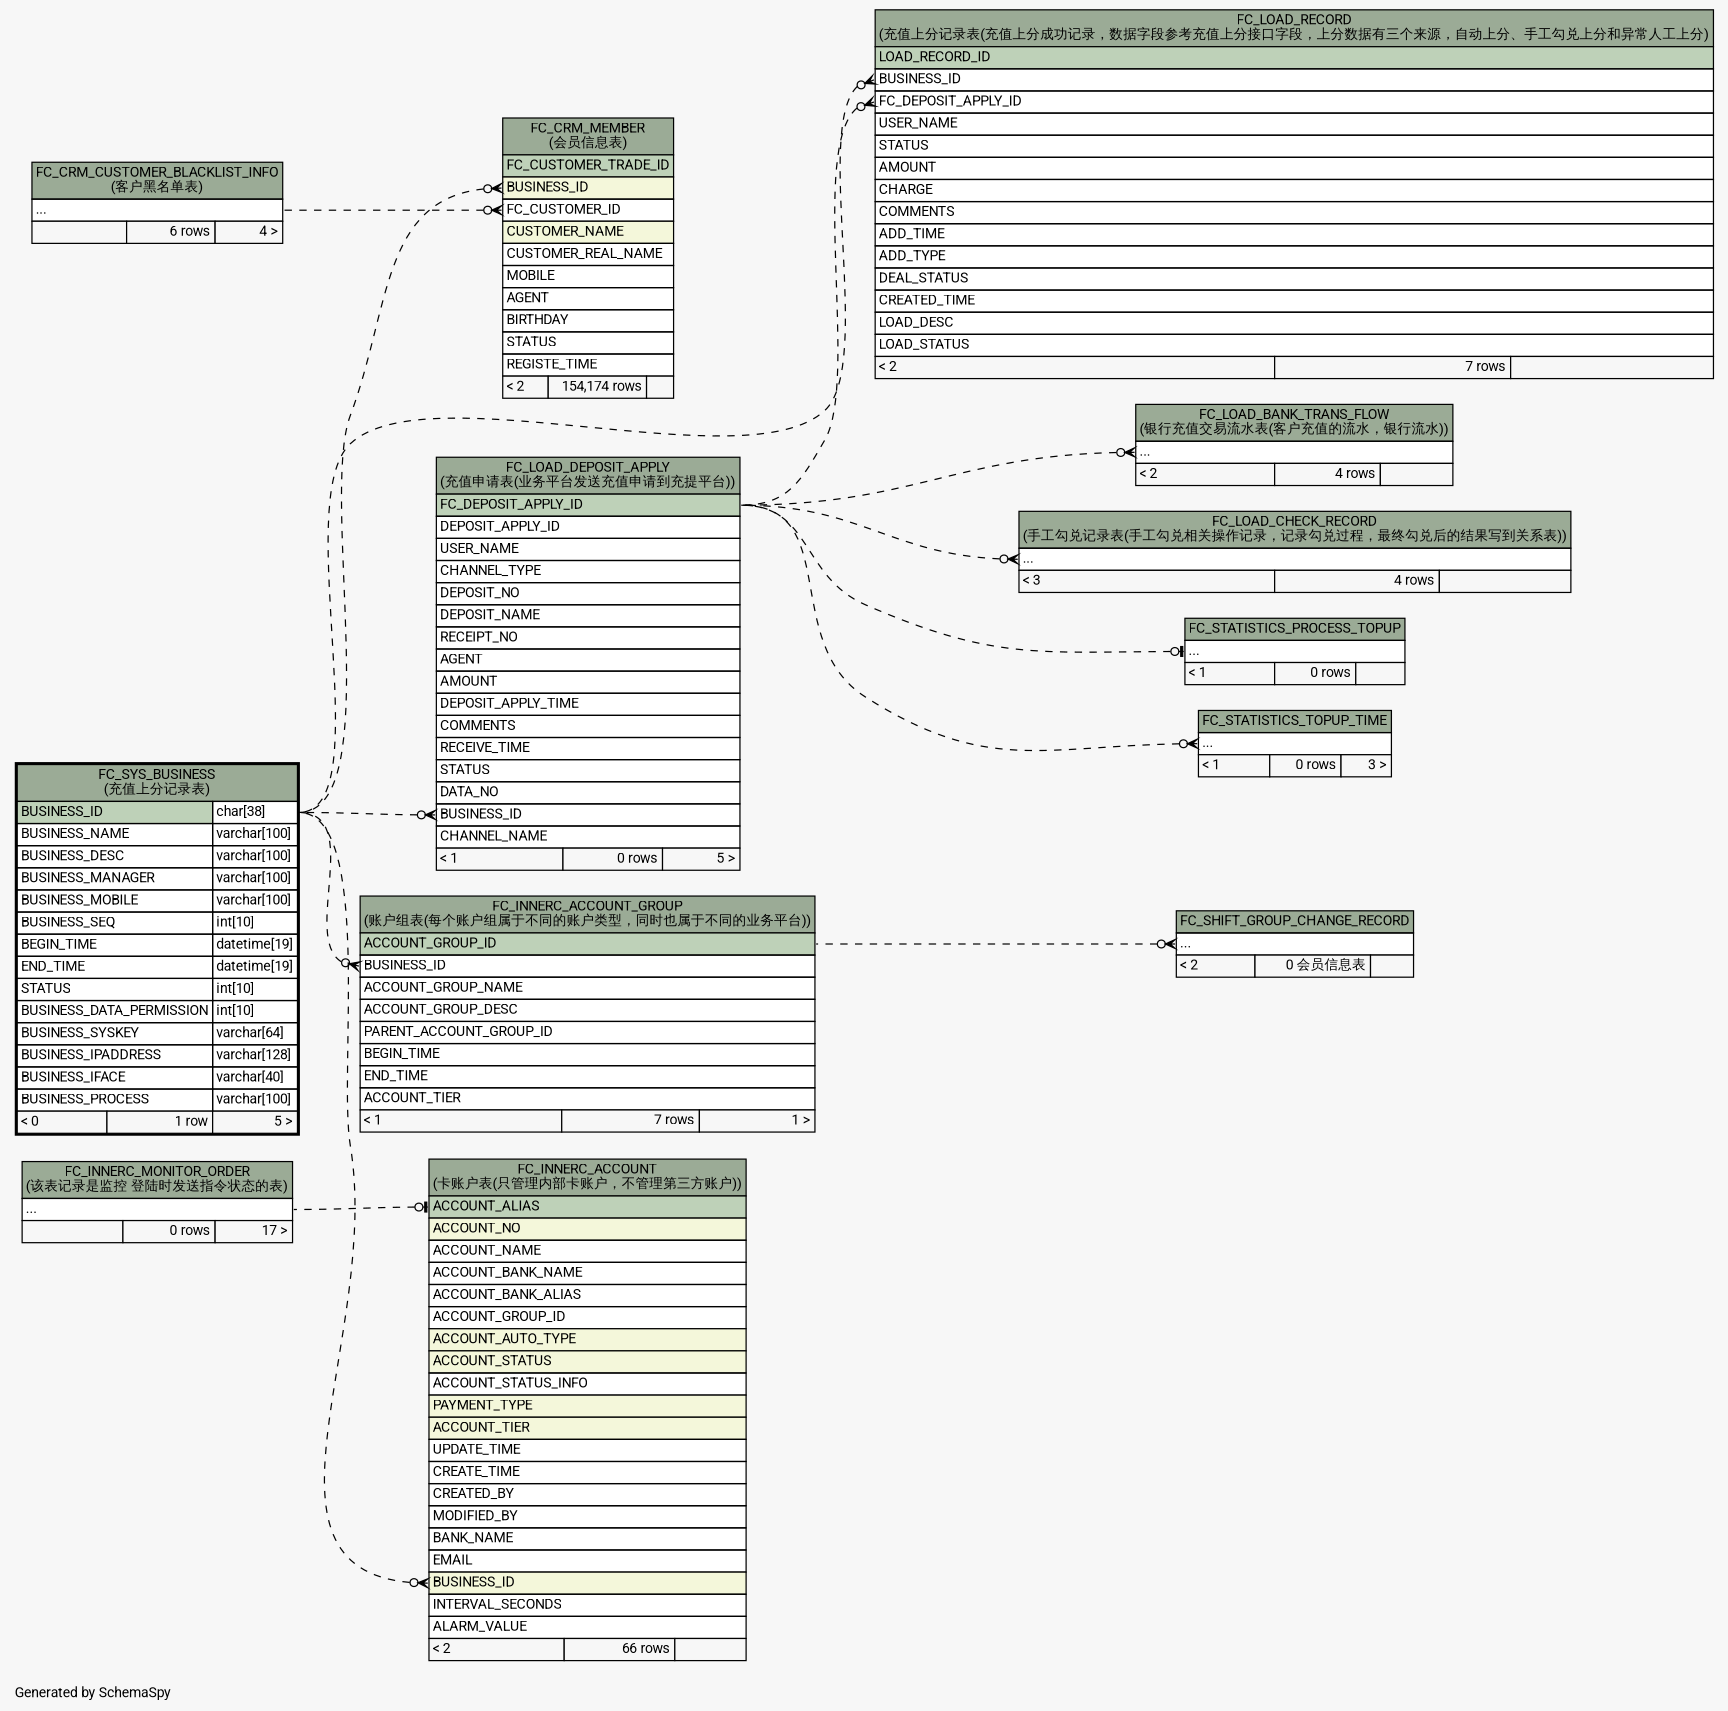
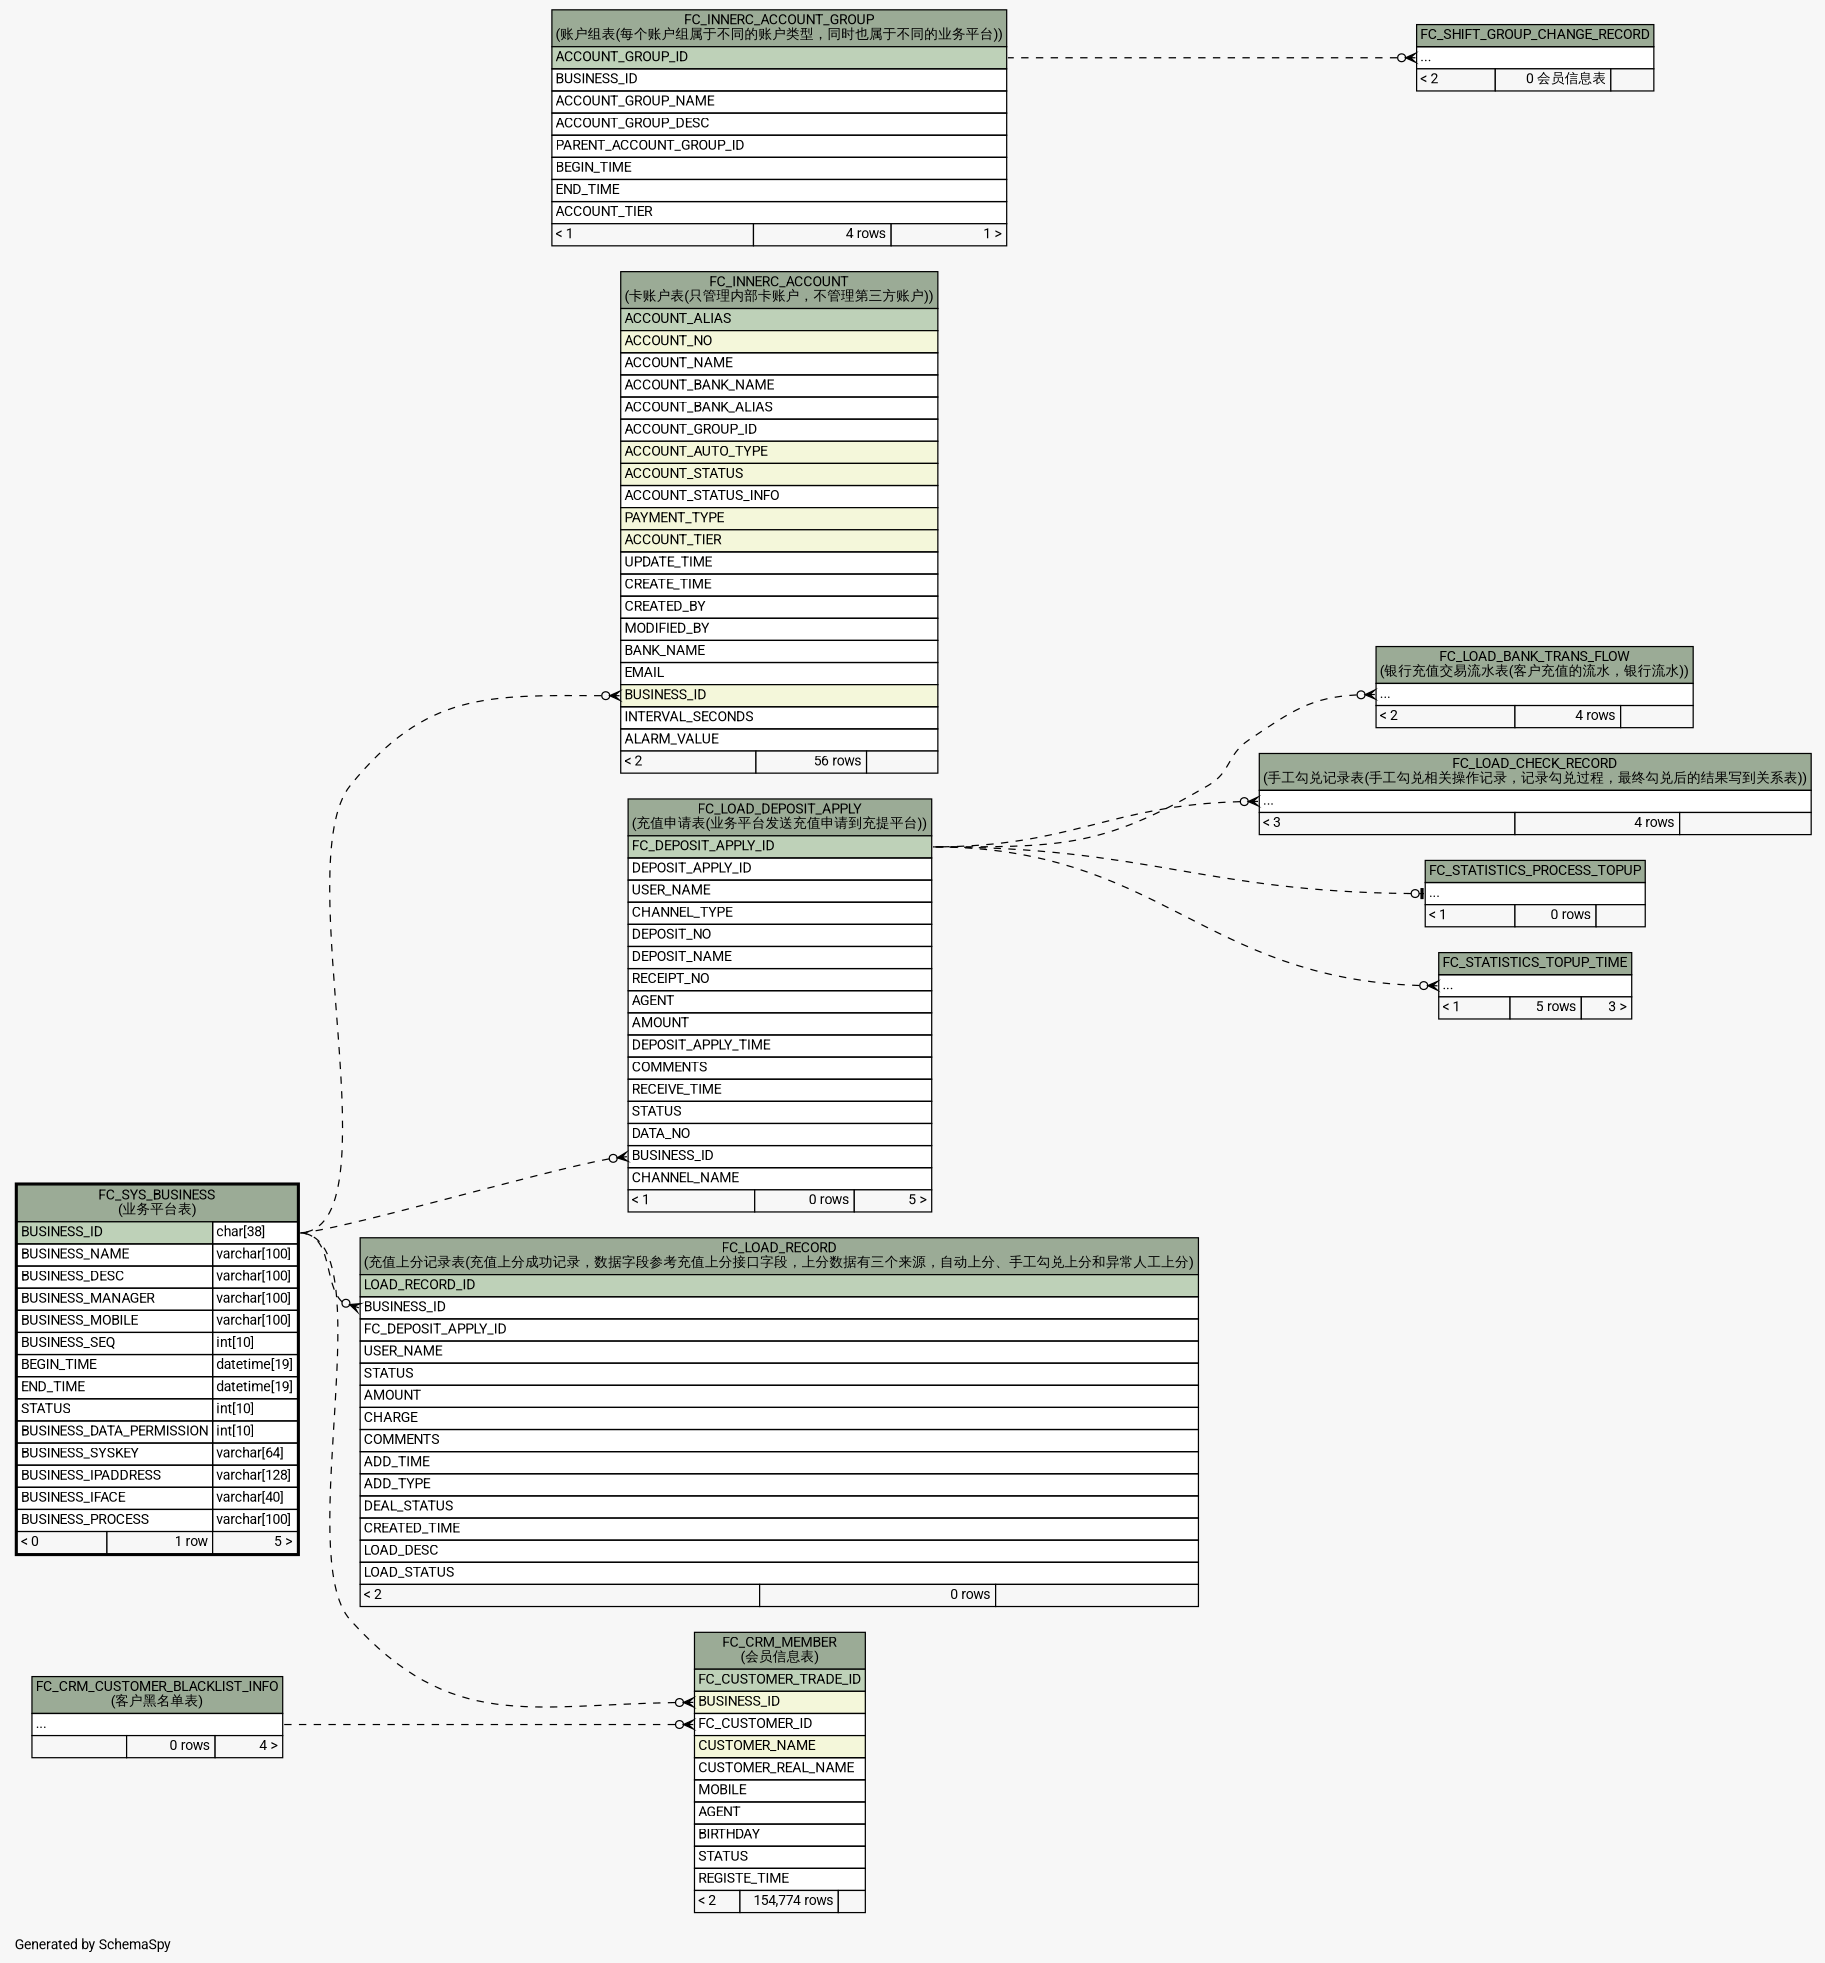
(191, 232) -> (191, 1746)
(837, 318) -> none
(1486, 367) -> (971, 1595)
(602, 387) -> (794, 1901)
(1316, 765) -> (1557, 1007)
(157, 790) -> (157, 1210)
(330, 880) -> none
(675, 1120) -> (867, 234)
(157, 1202) -> none
(647, 1649) -> (838, 761)
